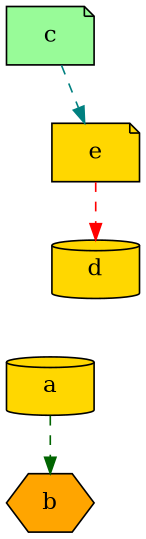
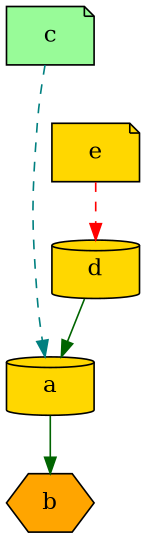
(70, 87) -> (33, 203)
none -> (76, 320)
(50, 437) -> (50, 437)
